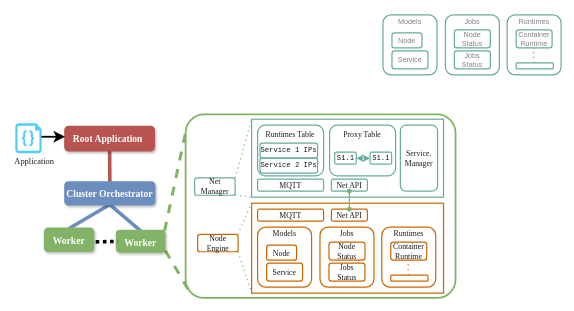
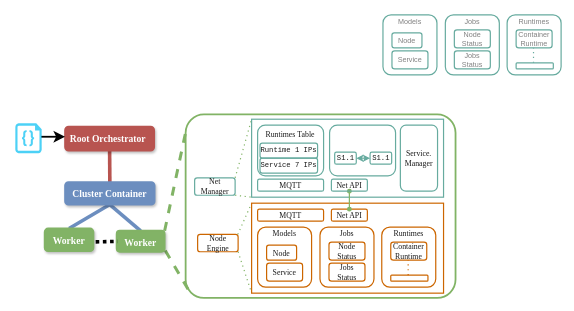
(362, 134) -> none
(108, 138) -> (108, 138)
(289, 150) -> (289, 150)
(35, 162) -> none
(289, 165) -> (289, 165)
(110, 194) -> (110, 194)
